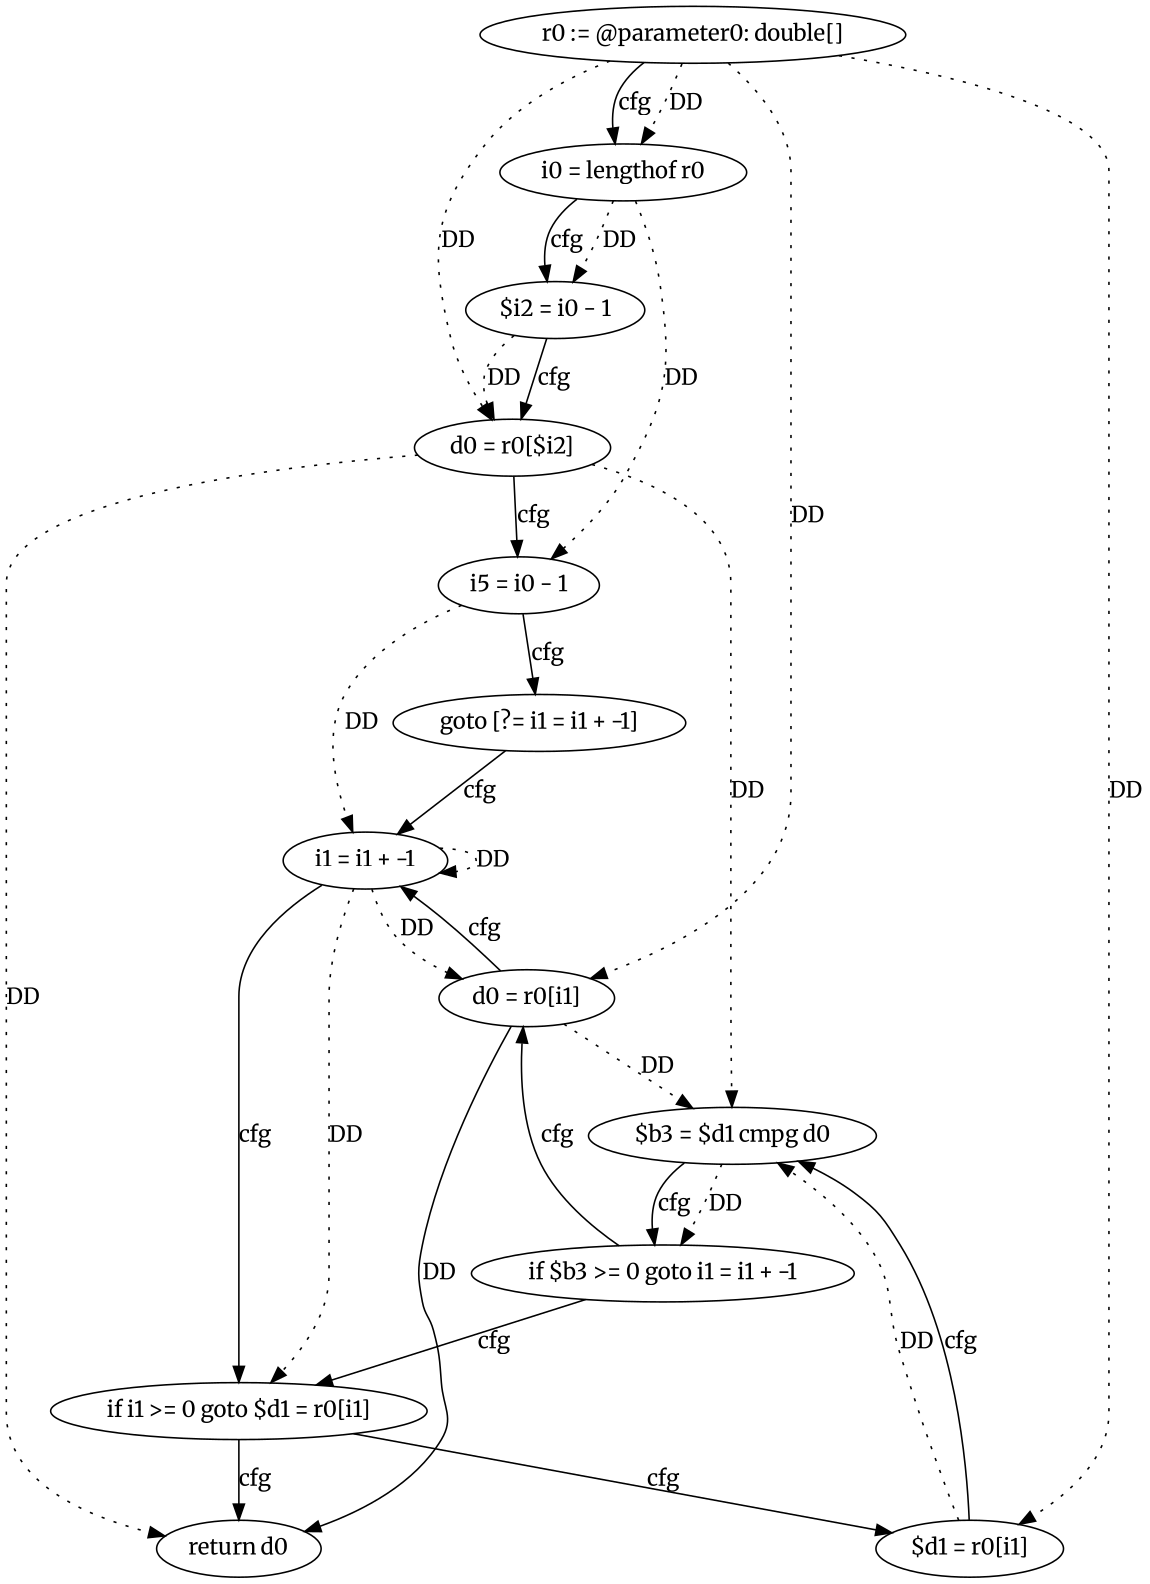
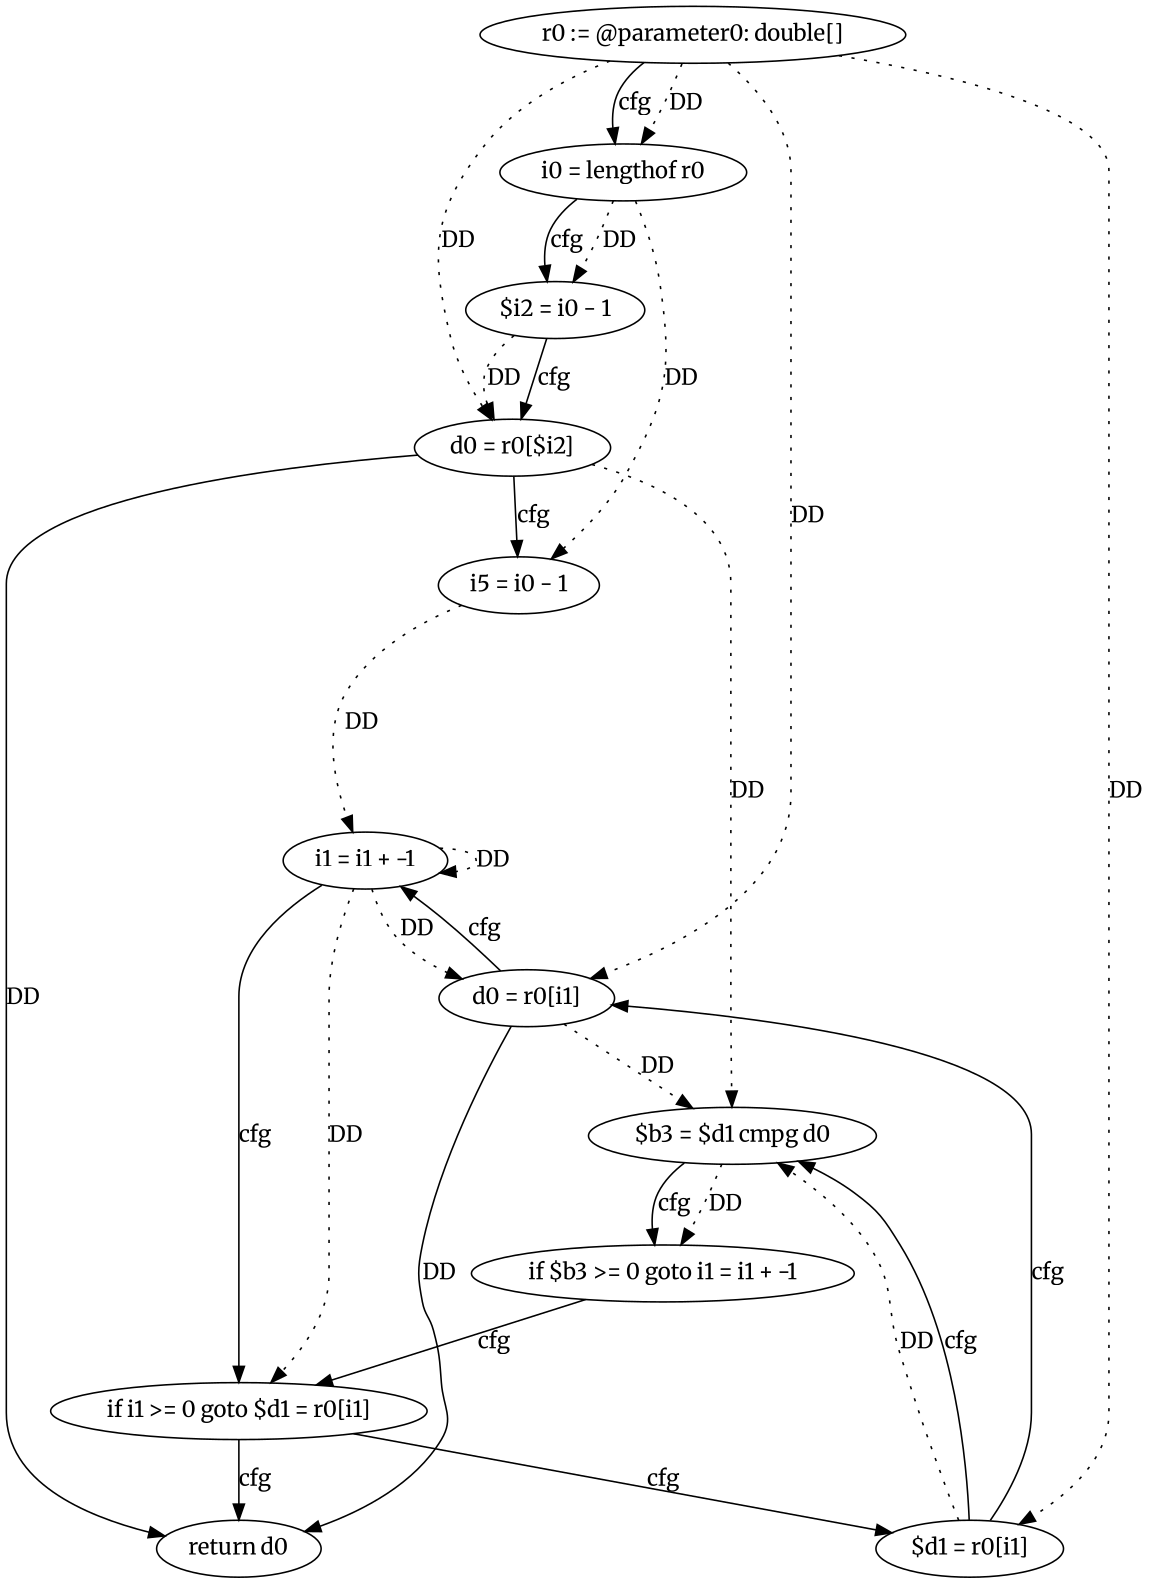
(539, 723) -> none
(6, 874) -> (6, 874)
(539, 1160) -> (1023, 1113)
